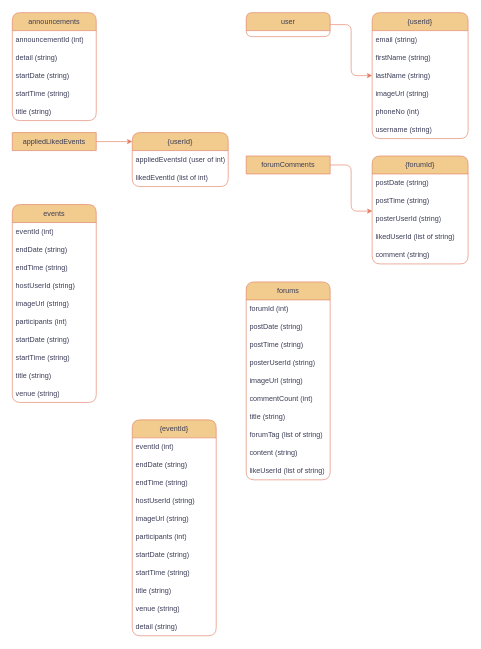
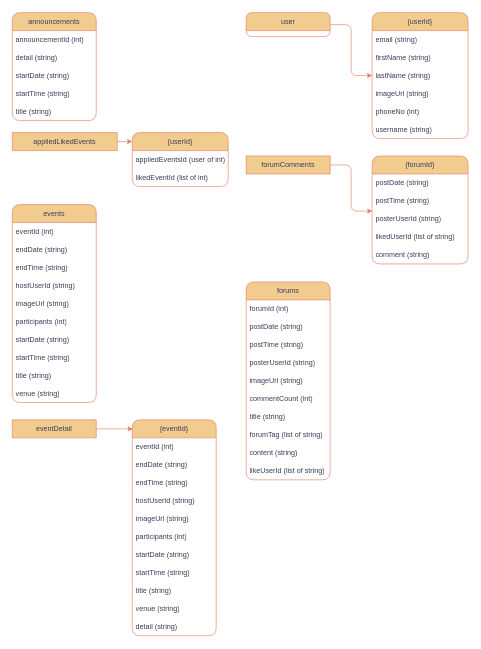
(54, 141) -> (65, 141)
none -> (54, 429)
none -> (127, 429)
